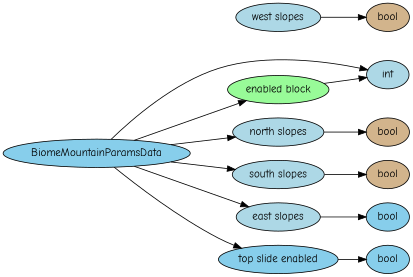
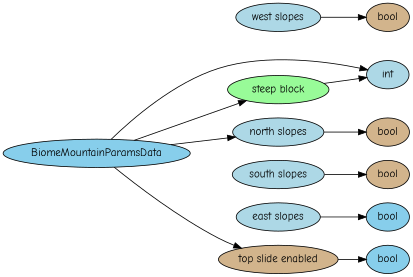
(278, 90) -> (278, 90)
(199, 165) -> none
(188, 185) -> none
(278, 259) -> (278, 259)
